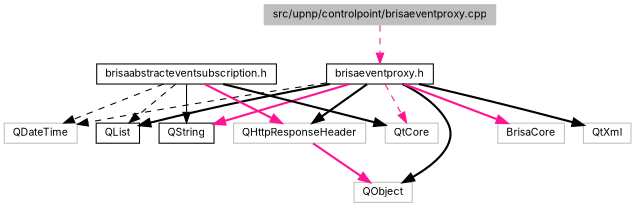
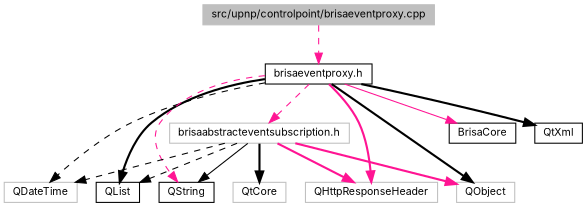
(187, 74) -> (259, 133)
(393, 99) -> (293, 100)
(344, 100) -> (359, 123)
(450, 102) -> (395, 102)
(278, 105) -> (158, 126)
(531, 133) -> (482, 133)
(607, 133) -> (559, 133)
(337, 160) -> (378, 164)
